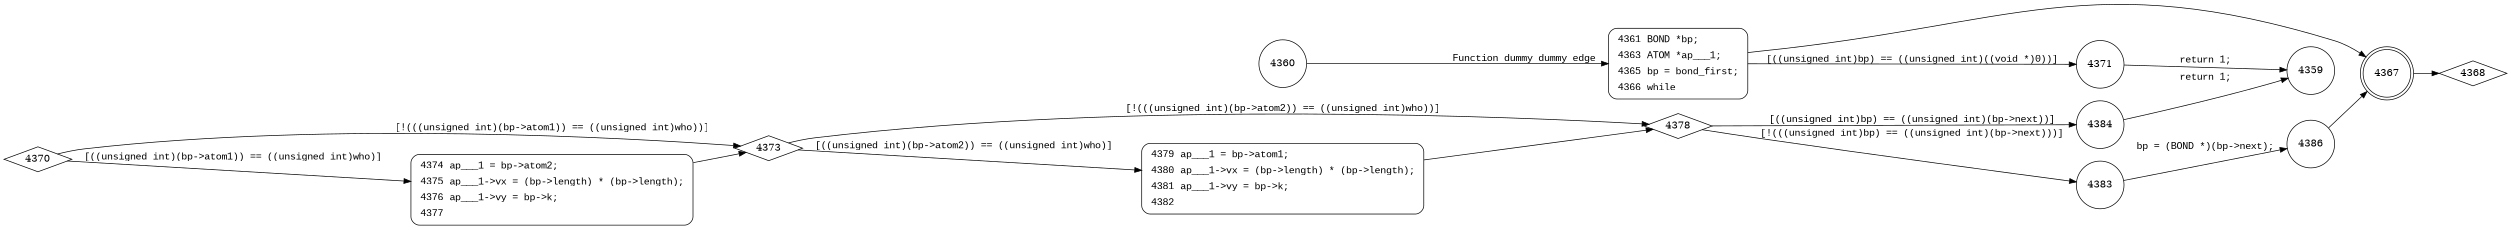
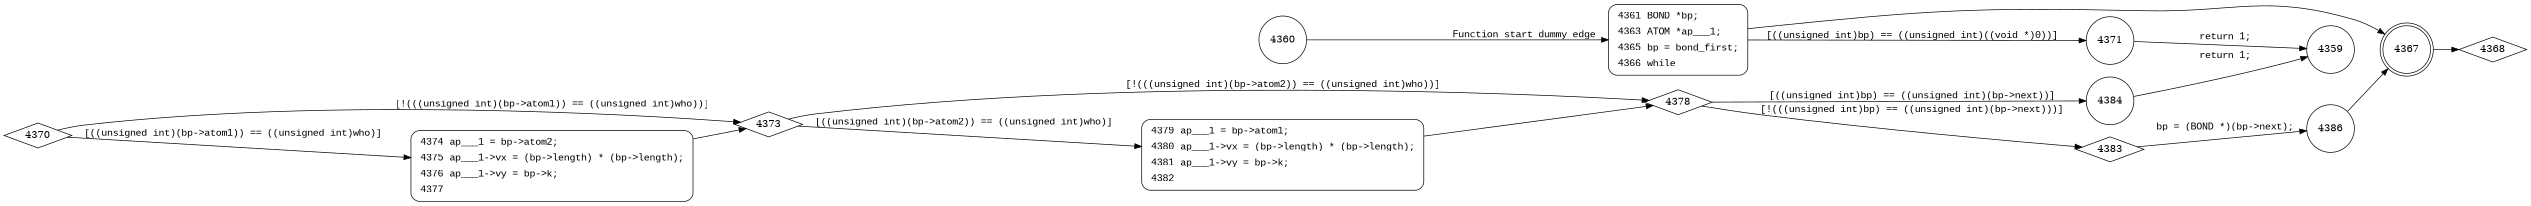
(1524, 58) -> (1524, 35)
(2100, 185) -> (2110, 149)
